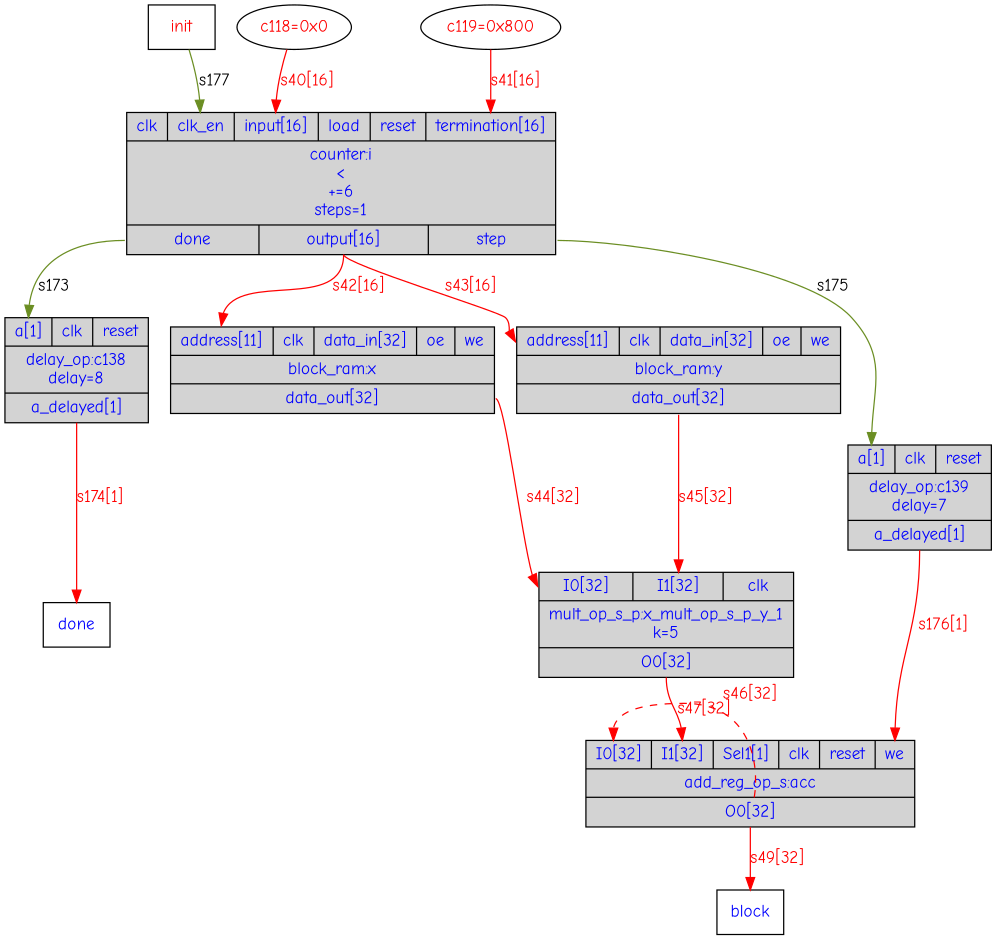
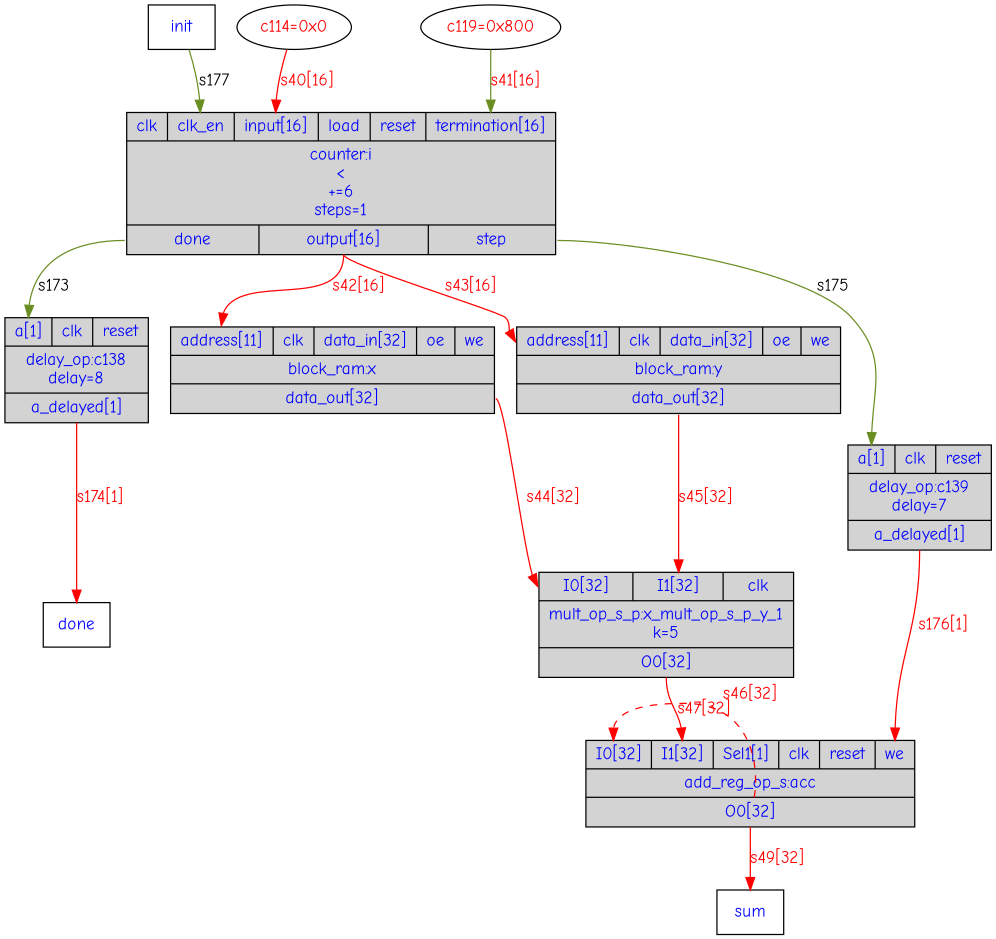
(182, 27) -> (182, 27)
(294, 27) -> (294, 27)
(491, 75) -> (491, 75)
(750, 912) -> (750, 912)
